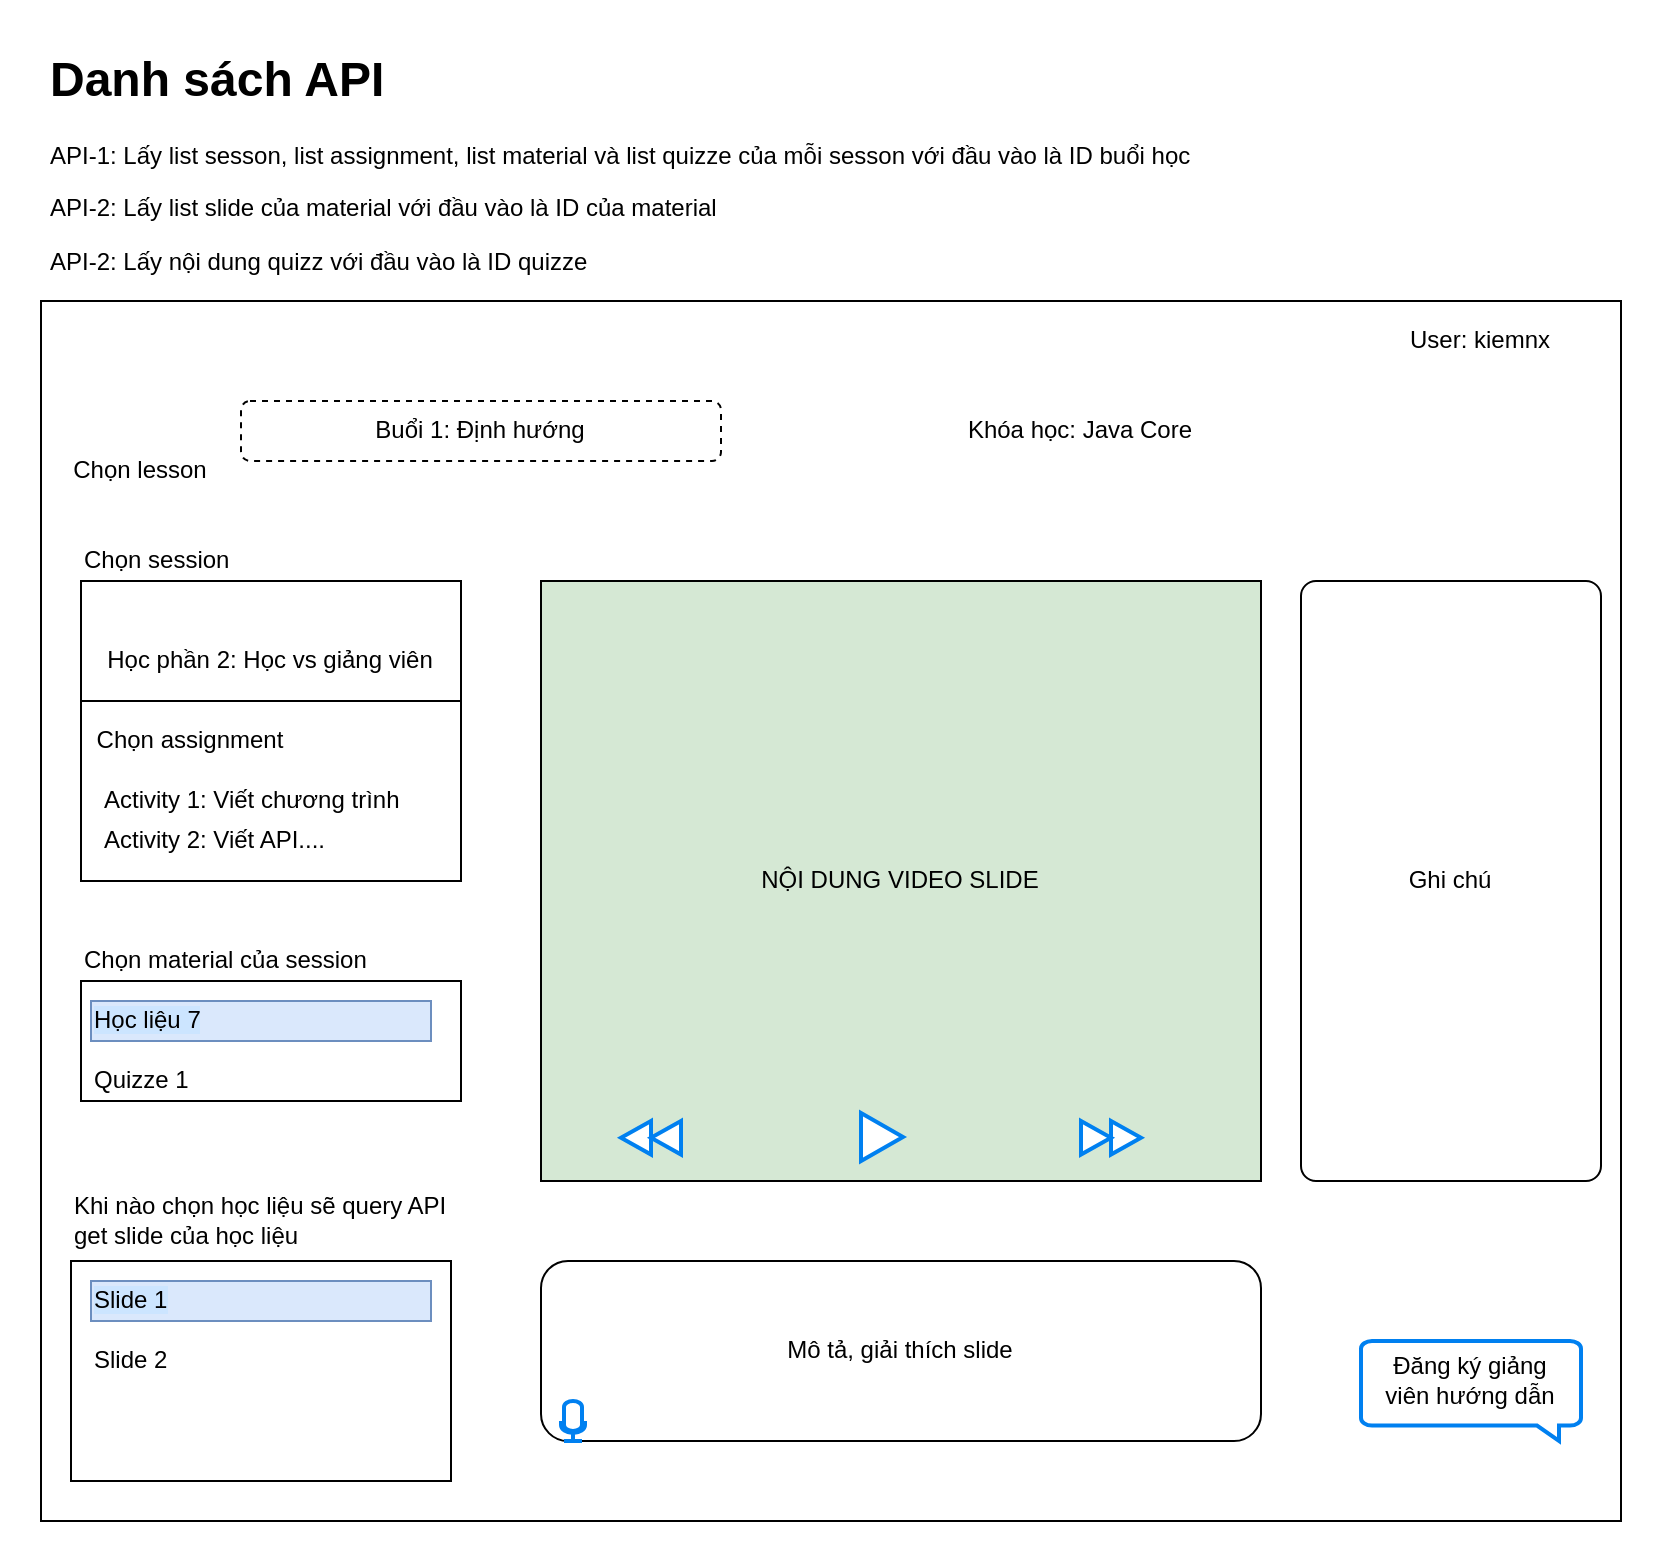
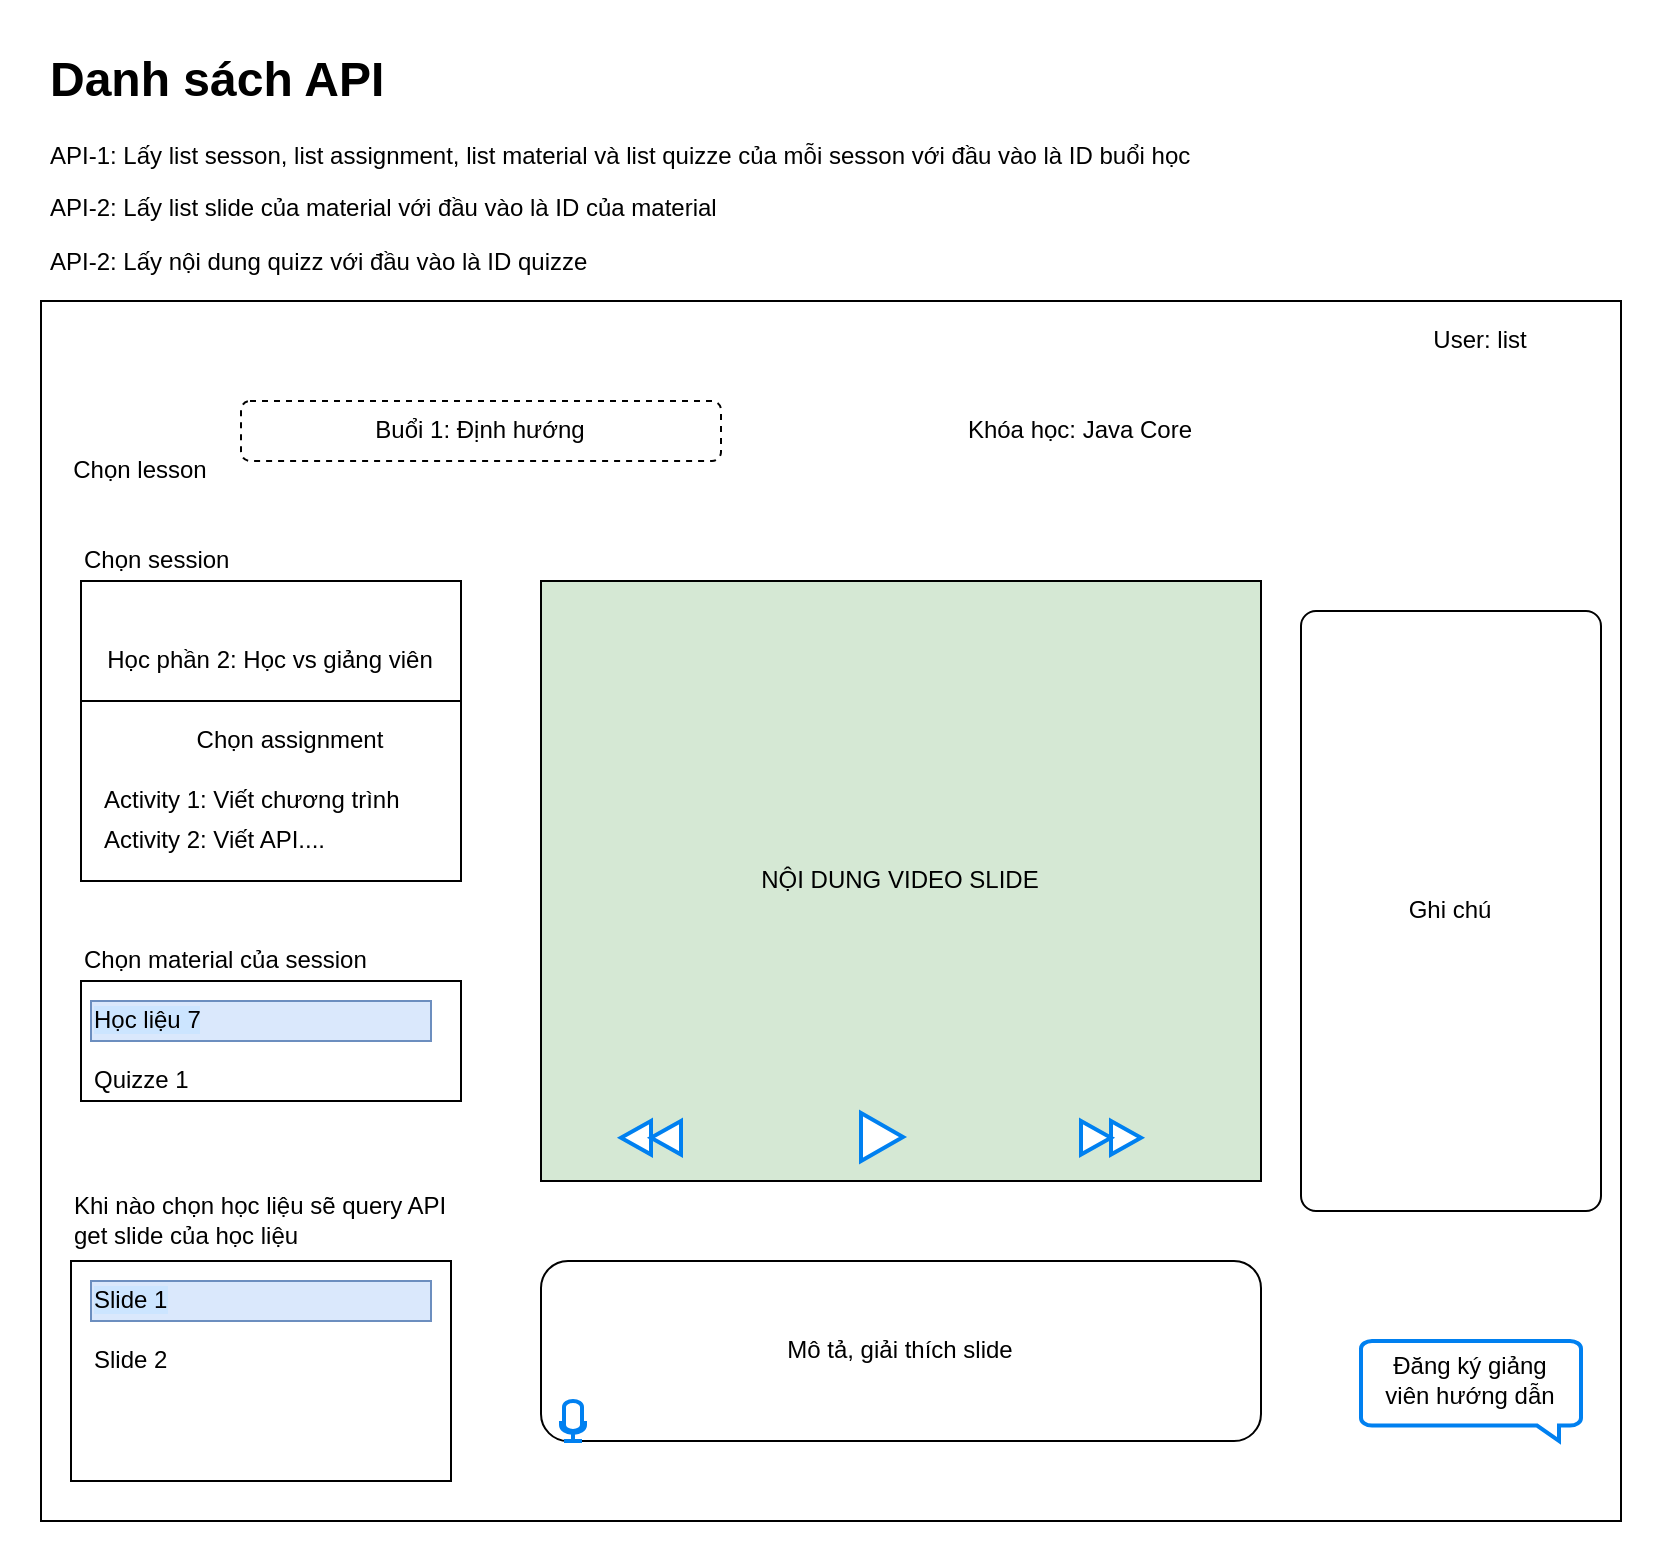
(1481, 341) -> (1481, 341)
(191, 741) -> (291, 741)
(1451, 881) -> (1451, 911)
